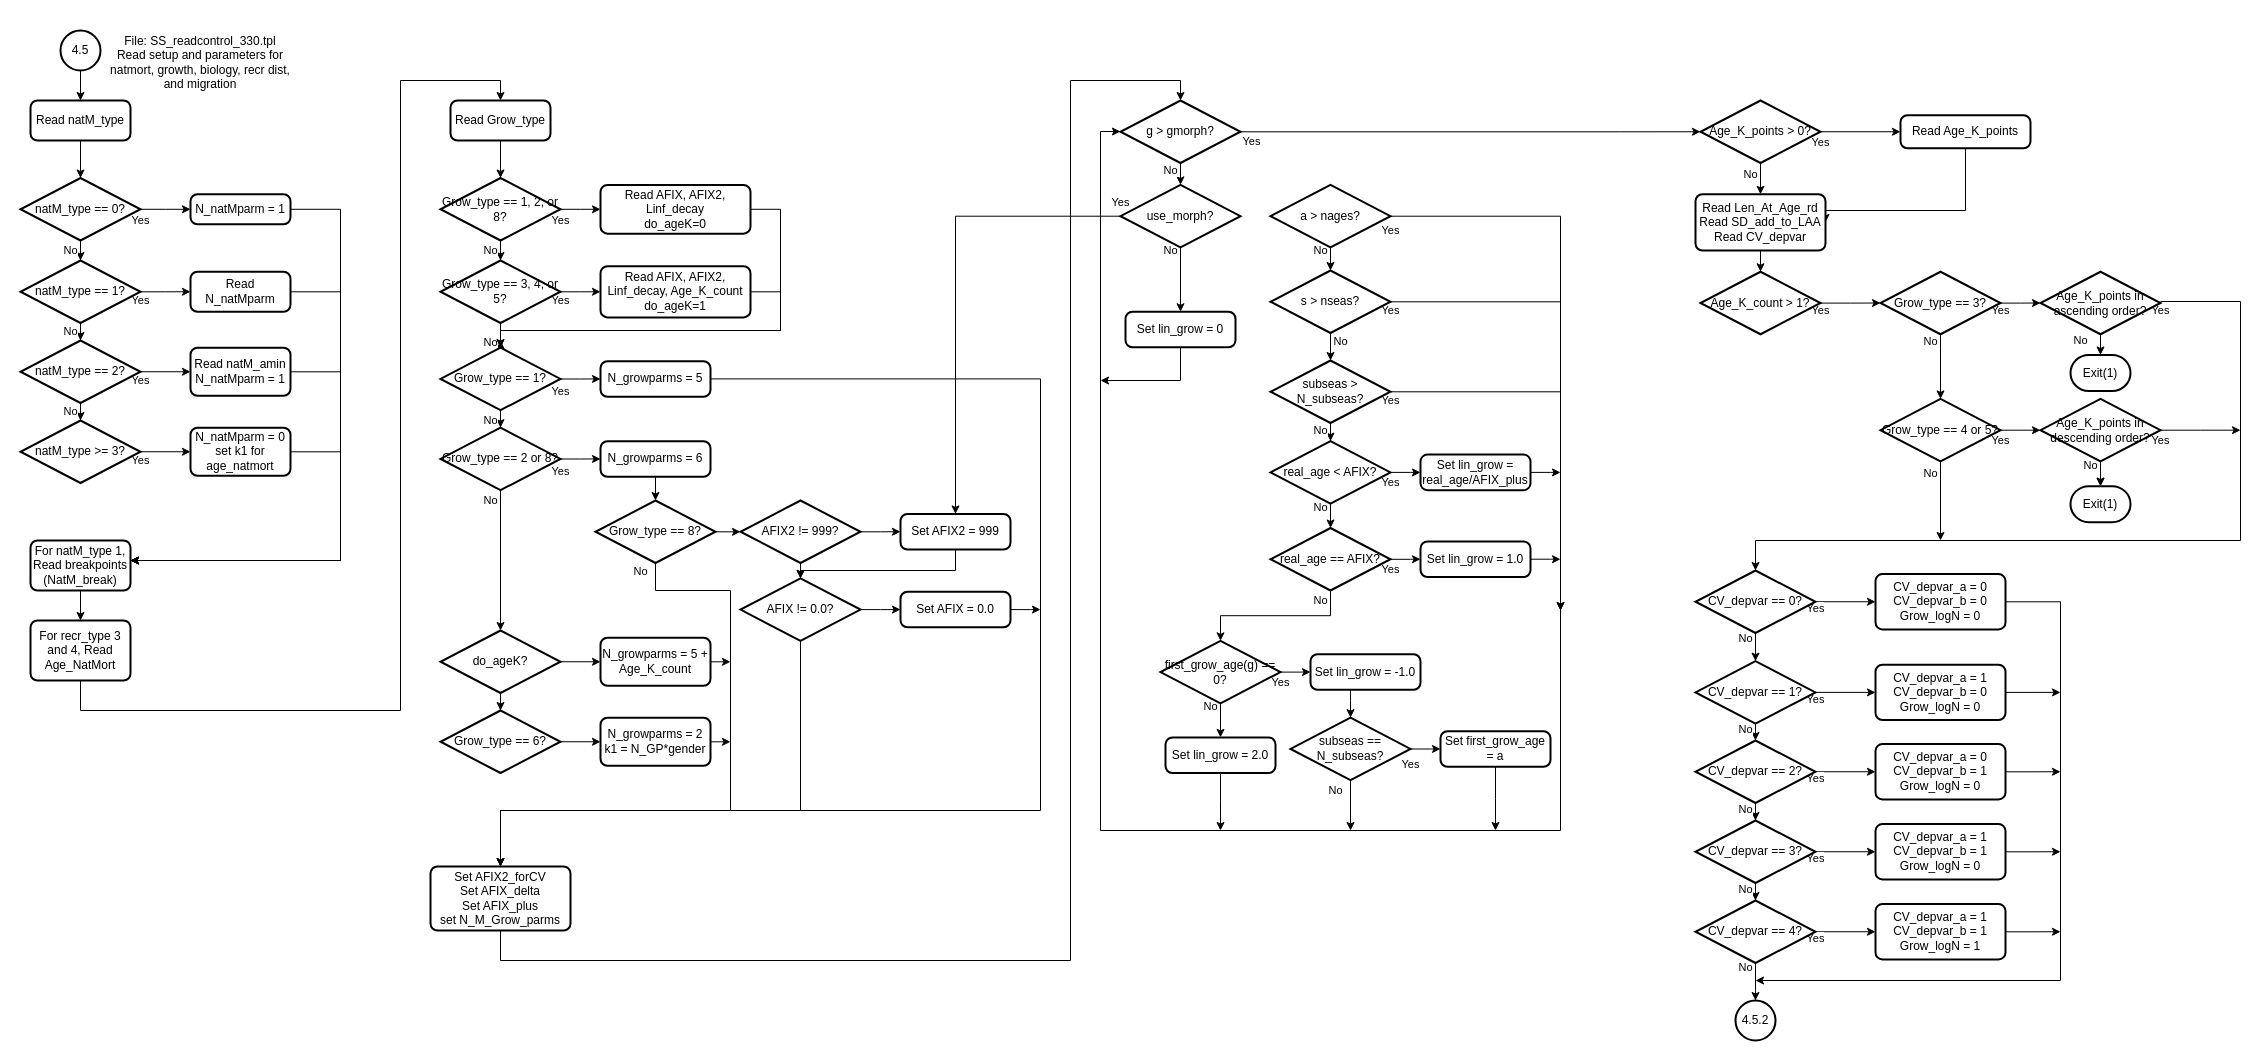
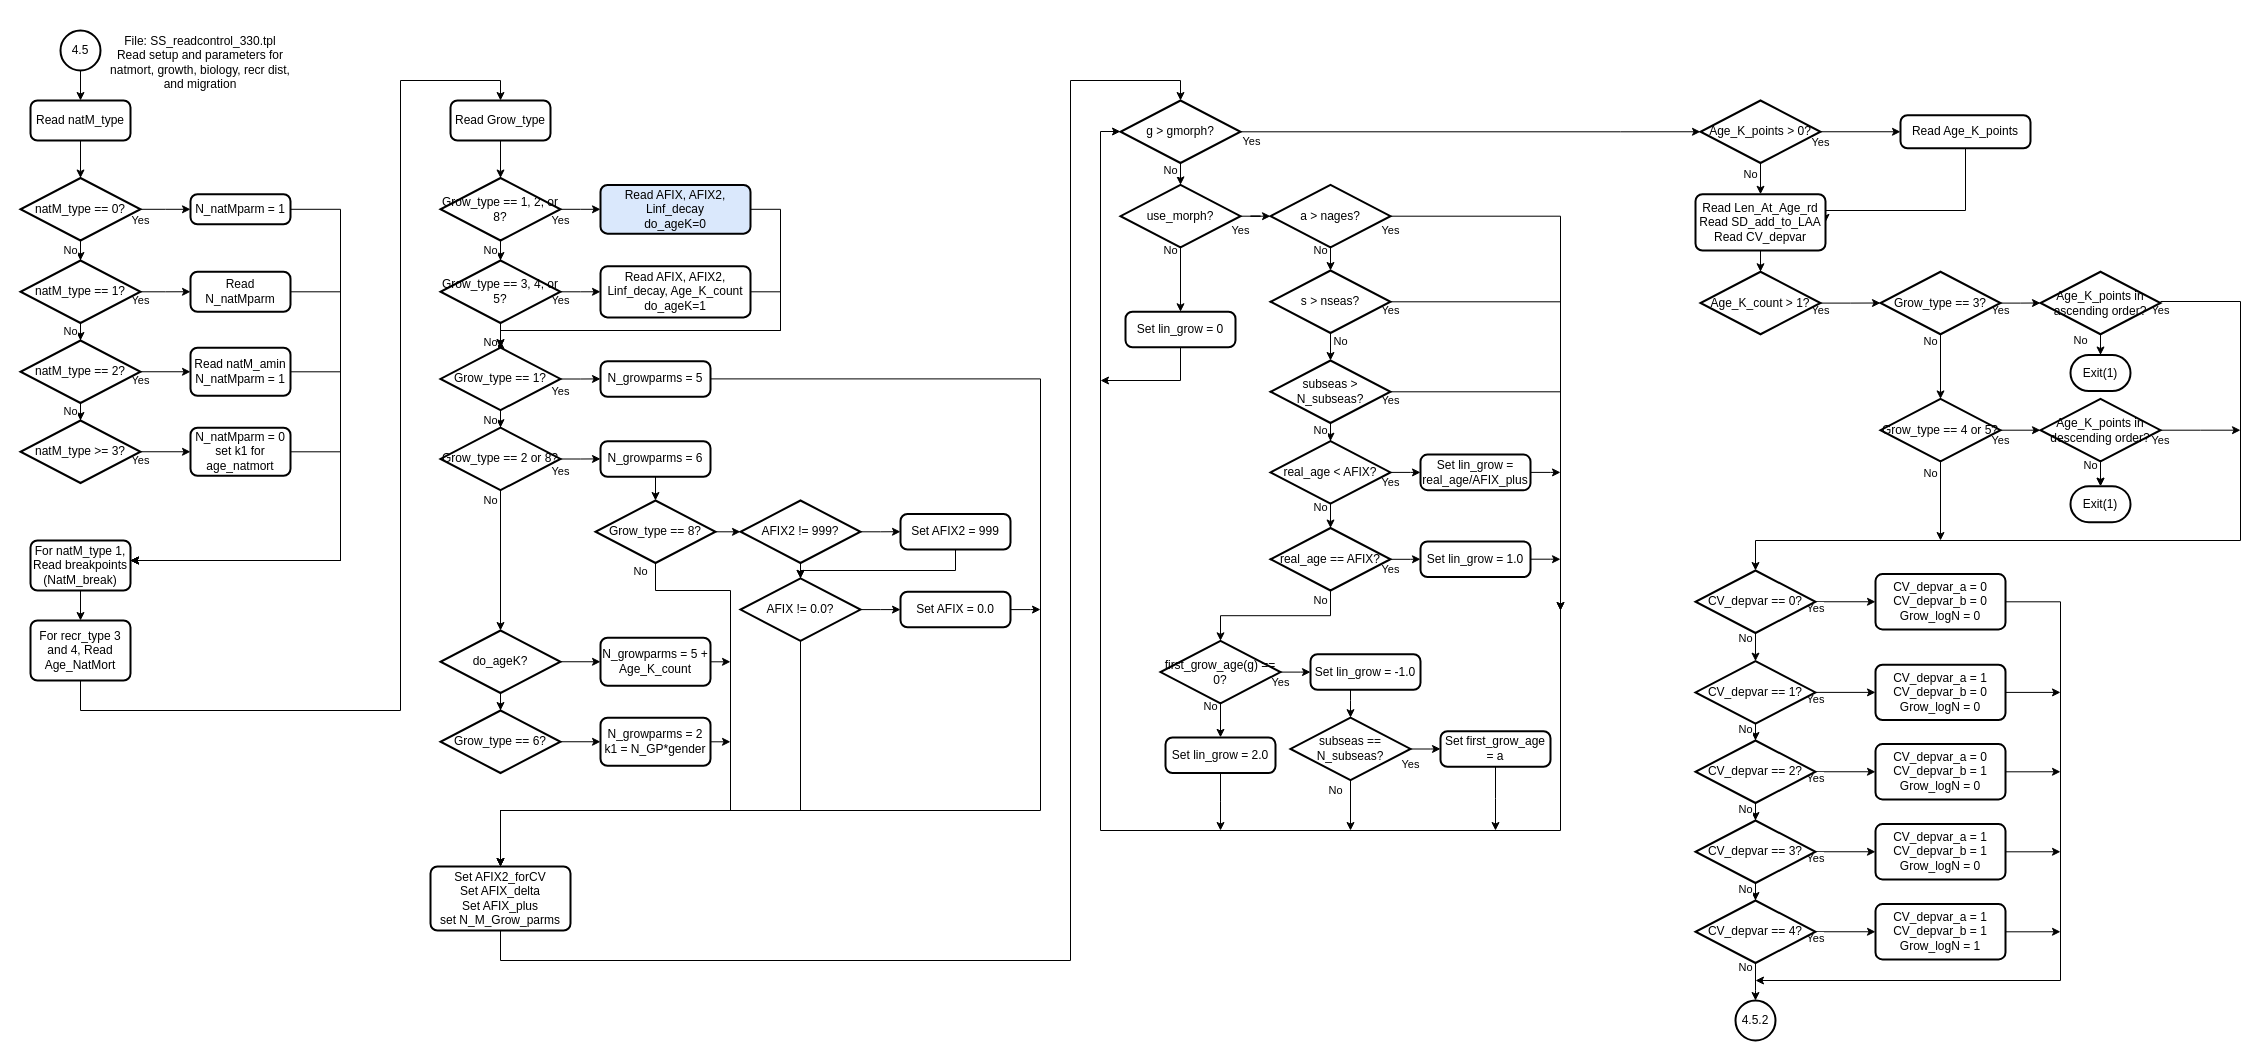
(676, 209) -> (676, 209)
(956, 279) -> (1260, 216)
